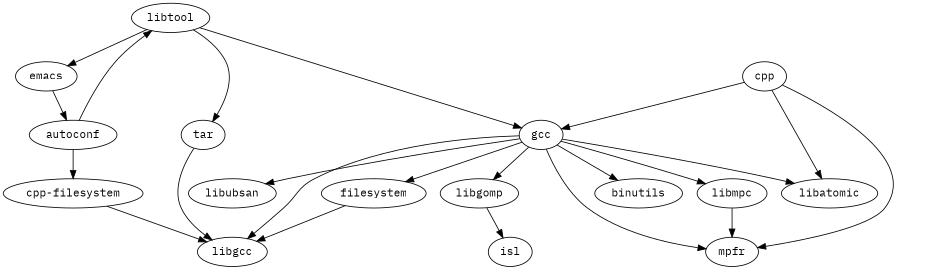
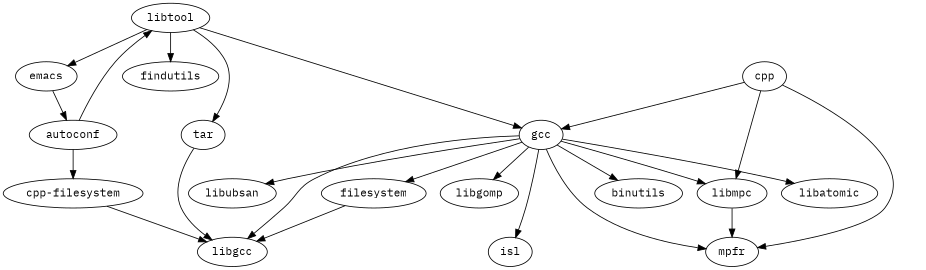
none -> (171, 76)
(795, 131) -> (749, 131)
(493, 219) -> (530, 190)
